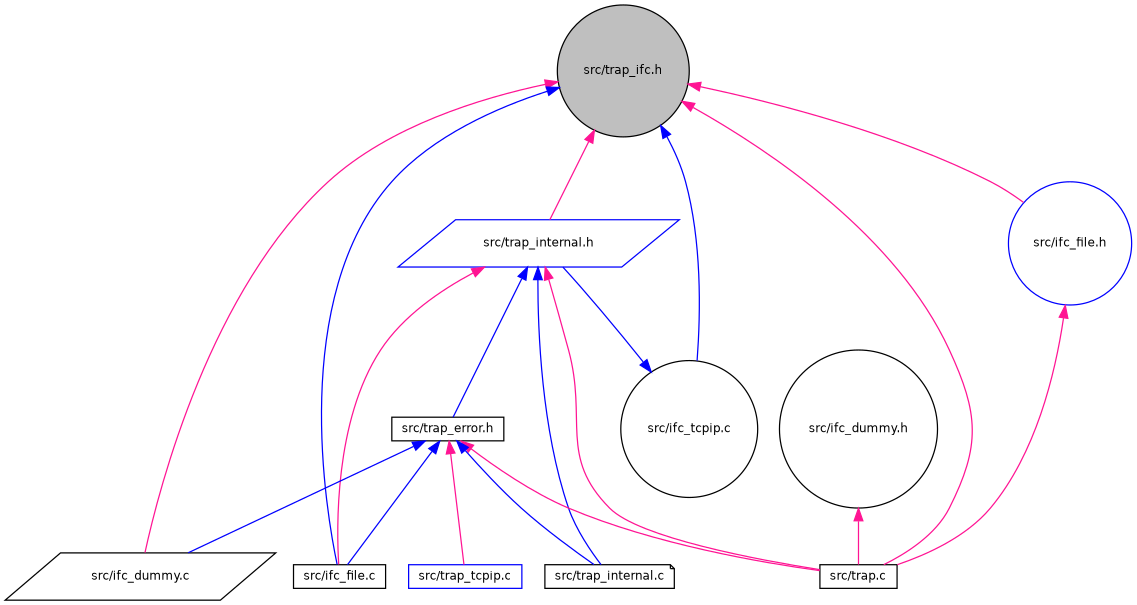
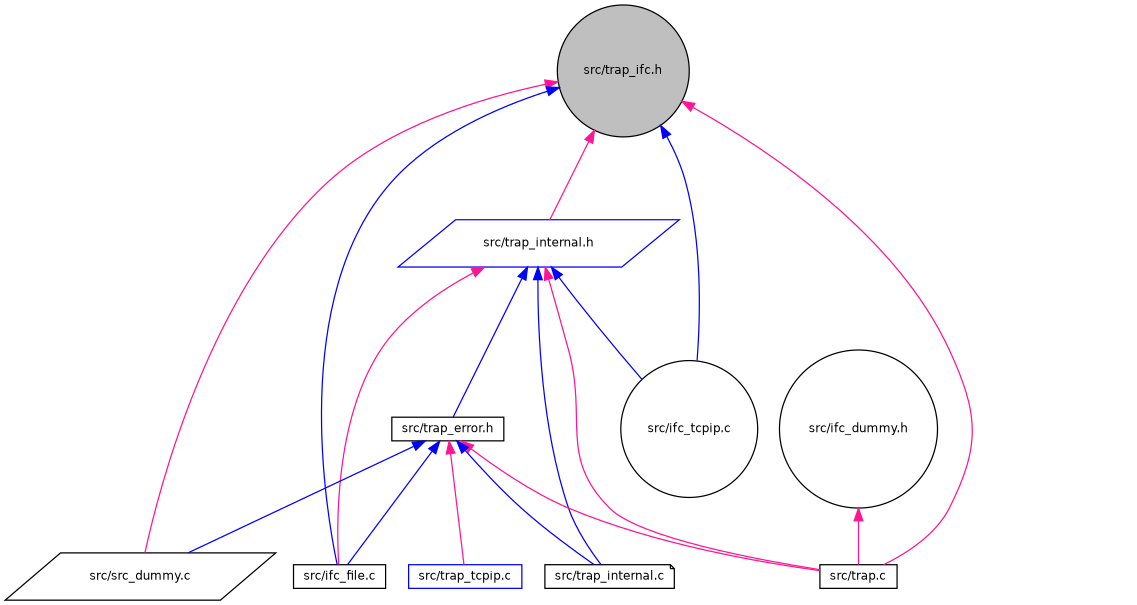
(1070, 243) -> none
(604, 314) -> (600, 329)
(140, 577) -> (140, 577)
